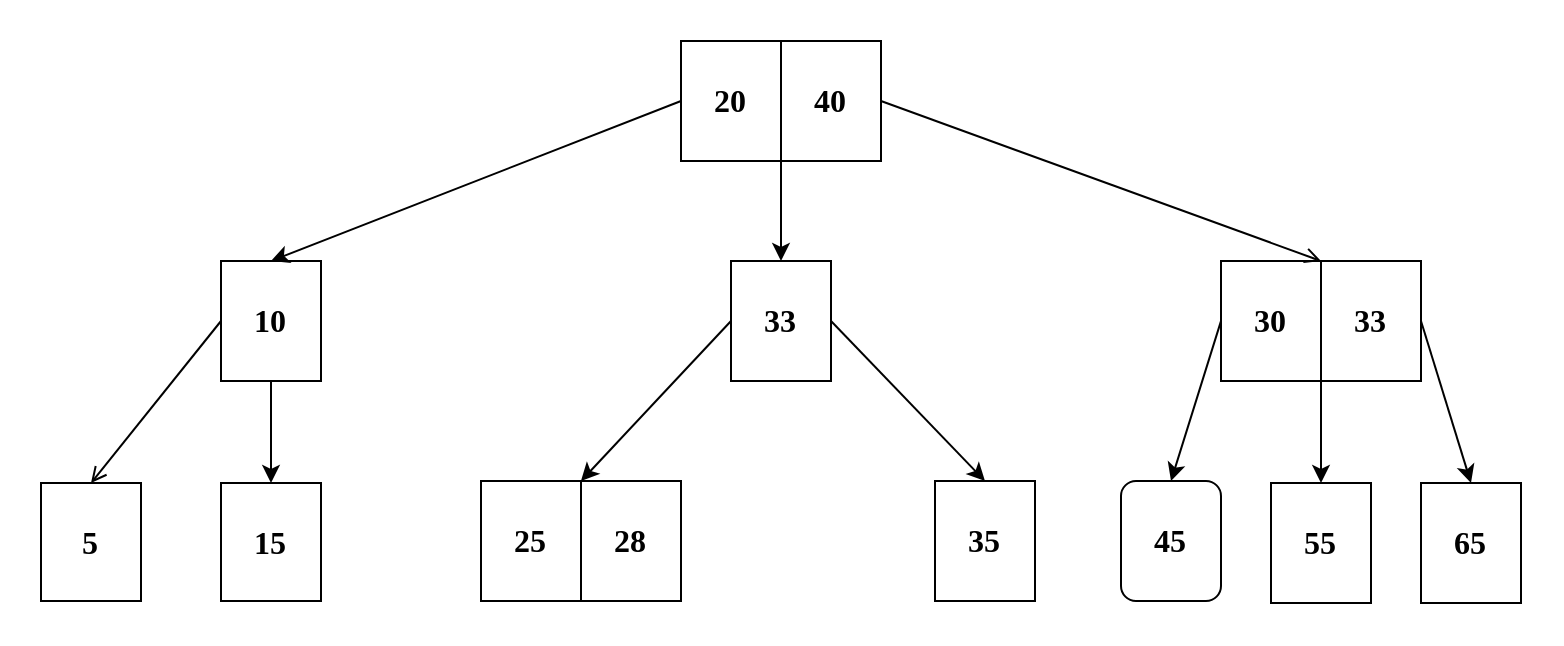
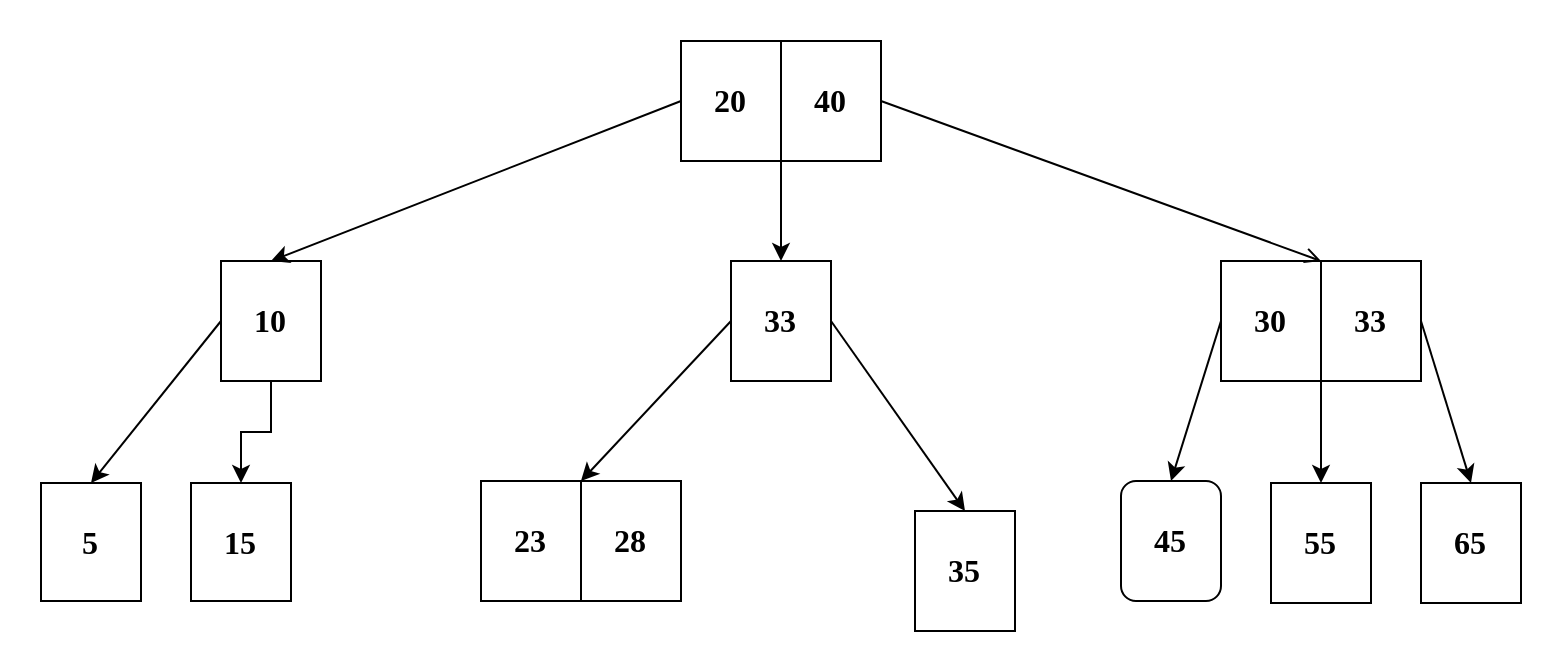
(98, 474) -> (100, 471)
(531, 541) -> (531, 541)
(985, 541) -> (965, 571)
(271, 542) -> (241, 542)
